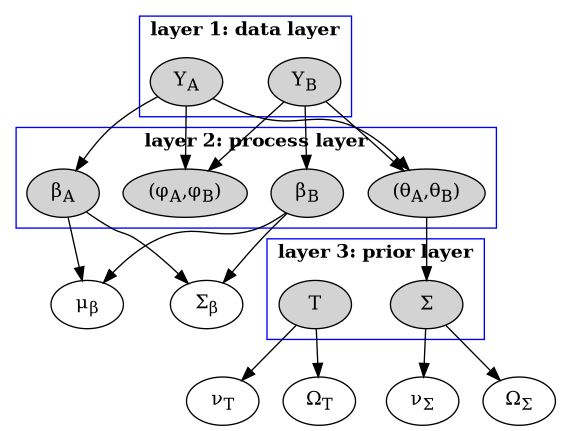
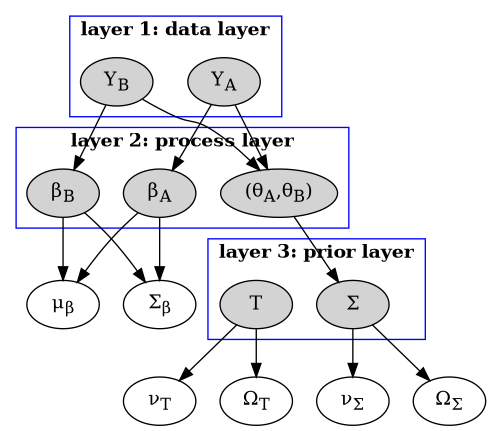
(185, 193) -> none
